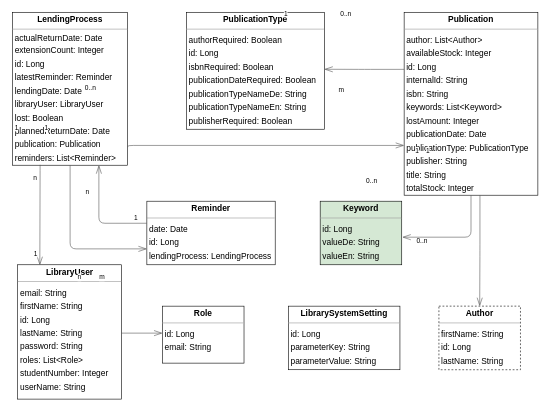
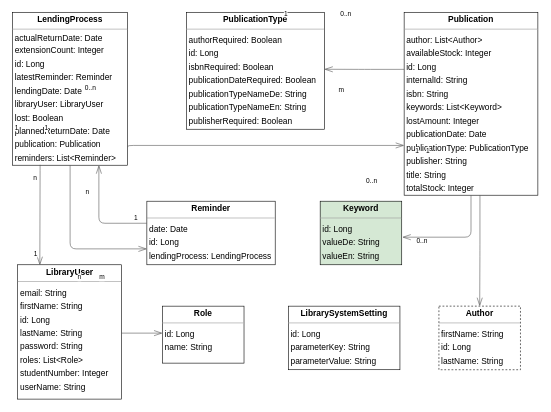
(187, 321) -> (187, 321)
